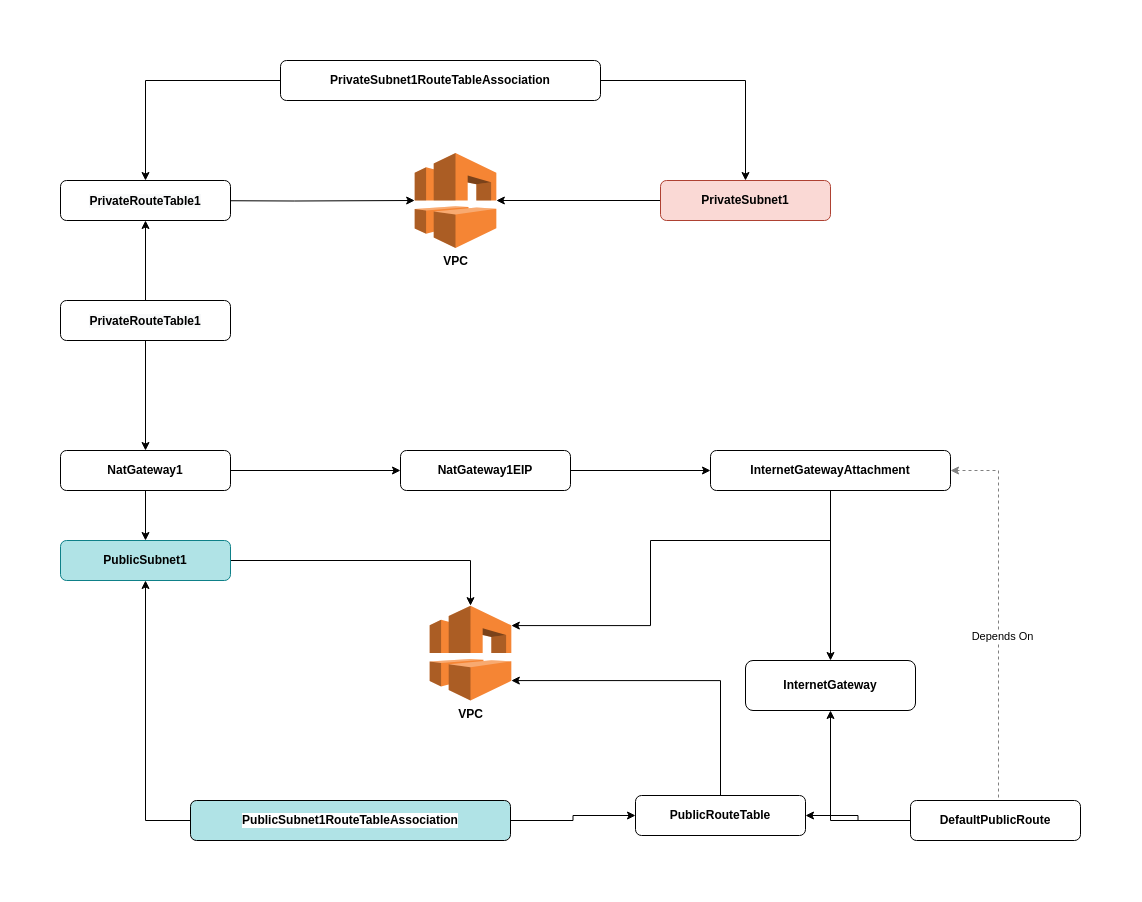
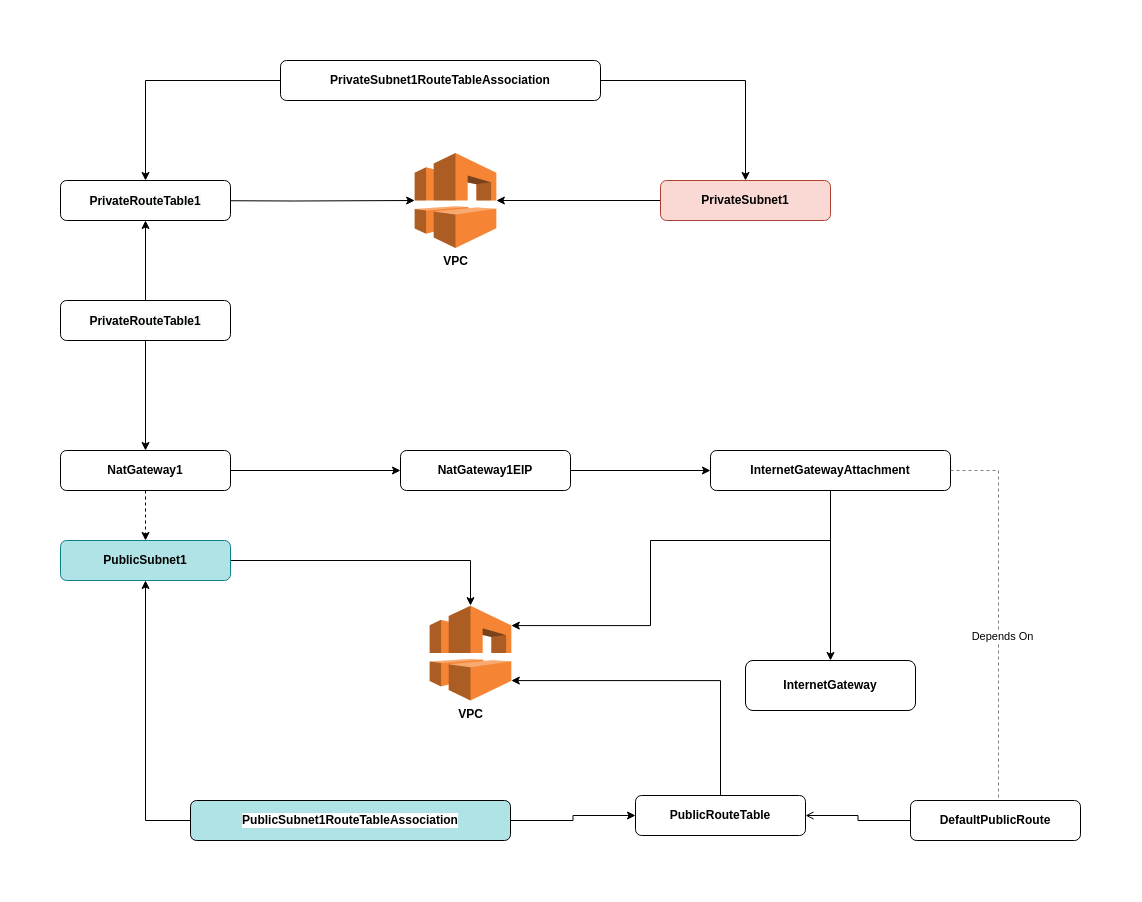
(958, 471) -> (955, 471)
(146, 513) -> (146, 513)
(831, 782) -> none
(814, 816) -> (812, 816)
